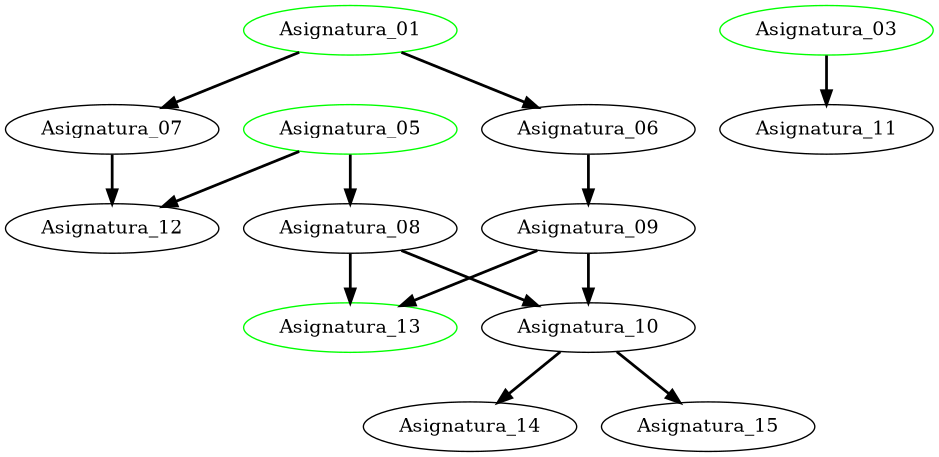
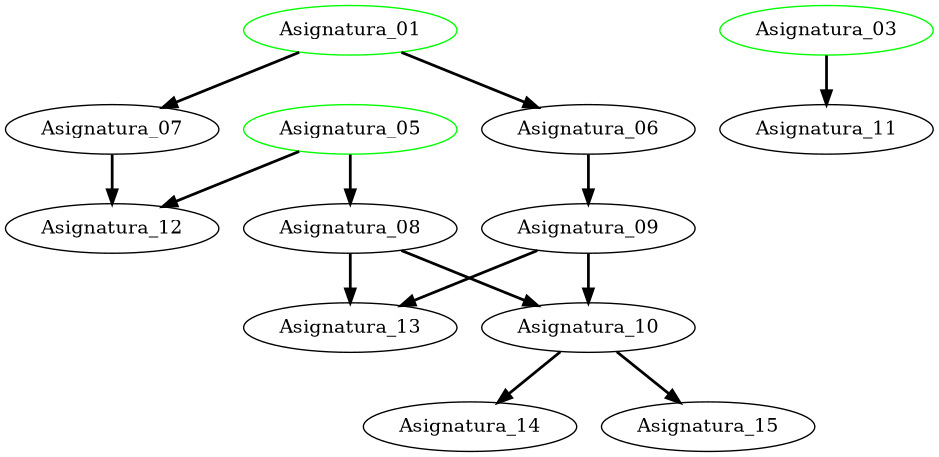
(350, 328) -> (350, 328)
